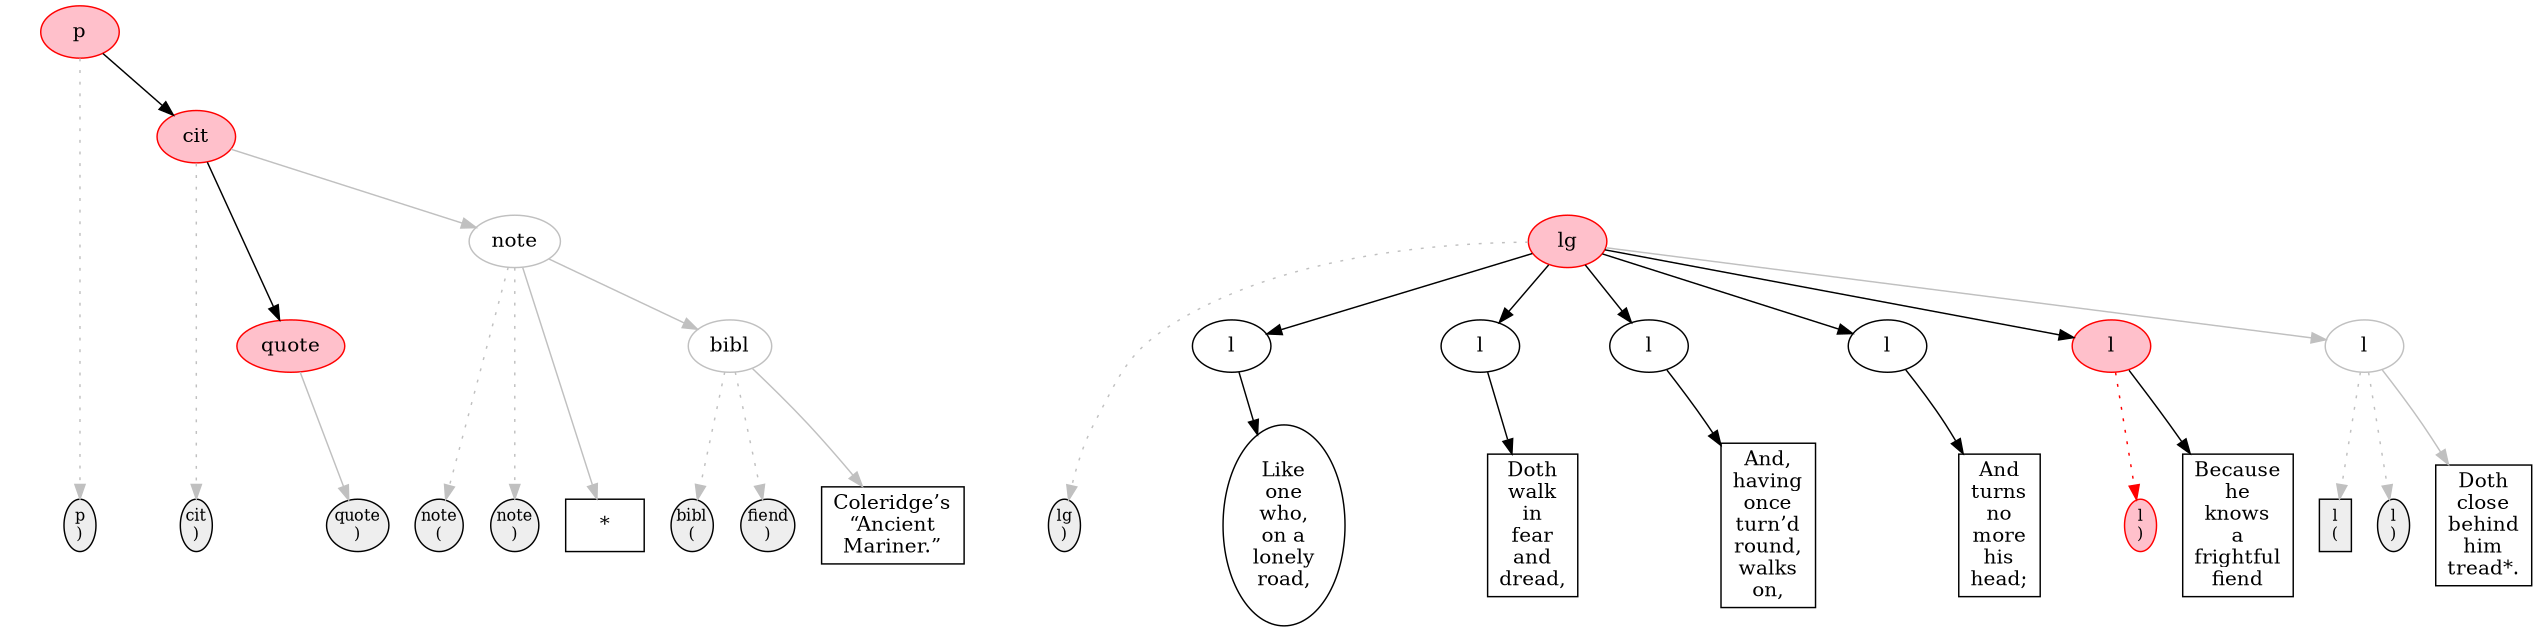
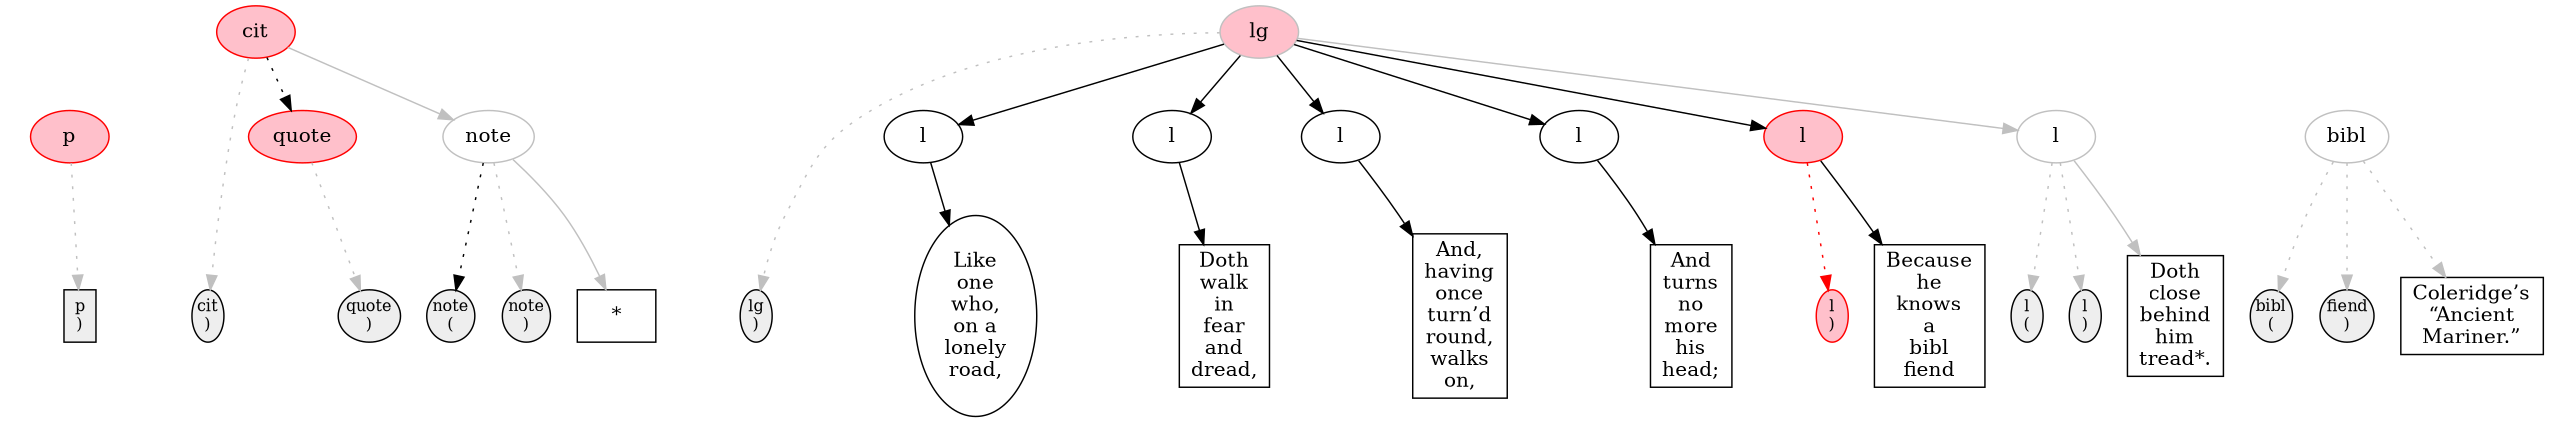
(133, 79) -> none
(240, 235) -> (276, 77)
(1568, 241) -> (1259, 32)
(616, 291) -> none
(479, 376) -> (471, 219)
(804, 420) -> (2400, 213)
(322, 429) -> (333, 220)
(80, 525) -> (80, 316)
(2238, 525) -> (1930, 316)
(2335, 525) -> (2027, 316)
